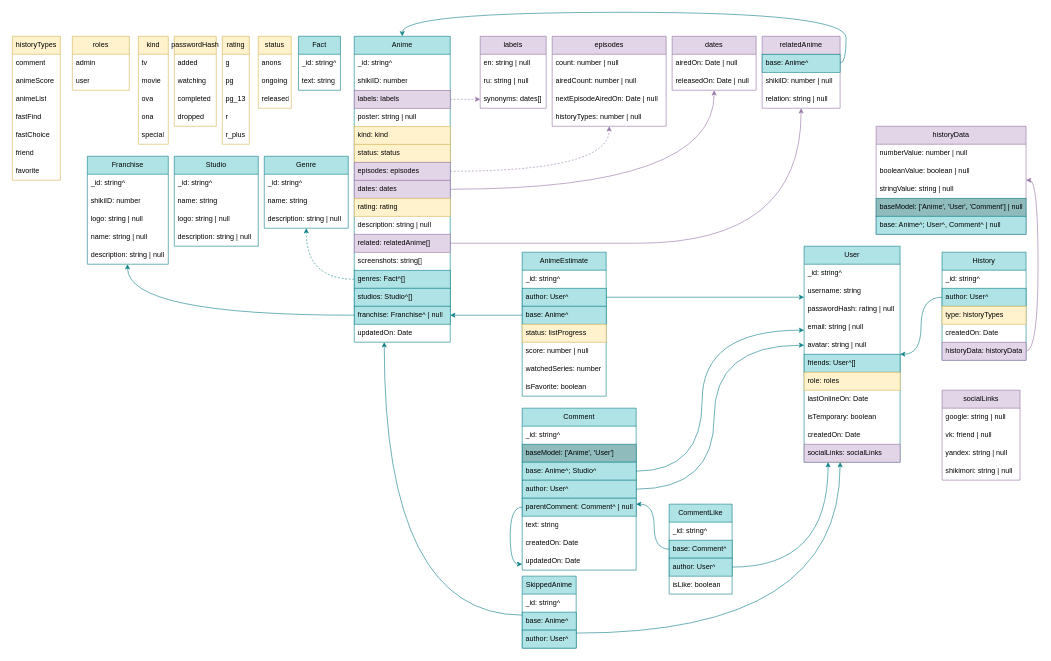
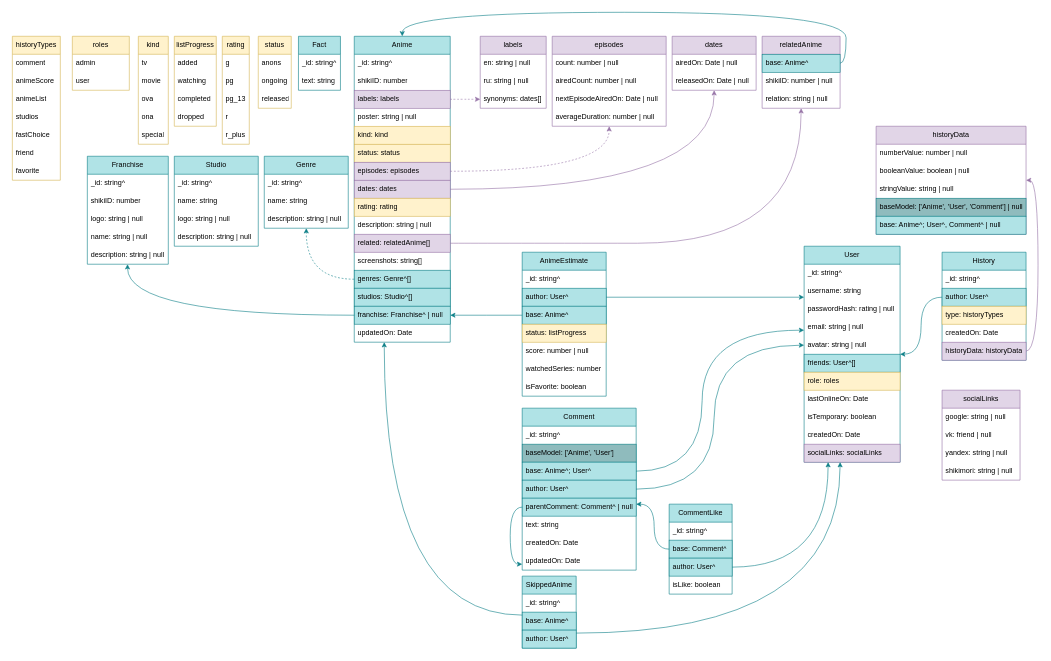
(195, 45) -> (195, 45)
(31, 117) -> (29, 117)
(603, 117) -> (609, 117)
(386, 279) -> (388, 279)
(563, 471) -> (560, 471)
